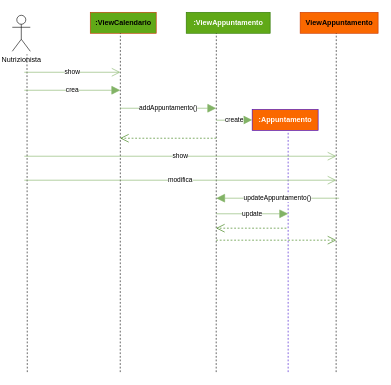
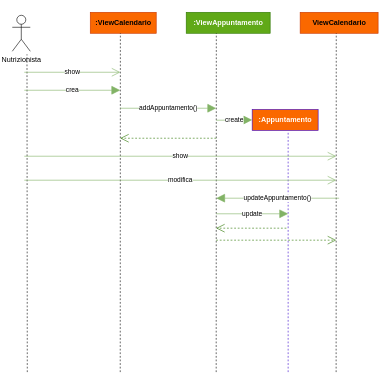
(123, 23) -> (123, 23)
(340, 23) -> (340, 23)
